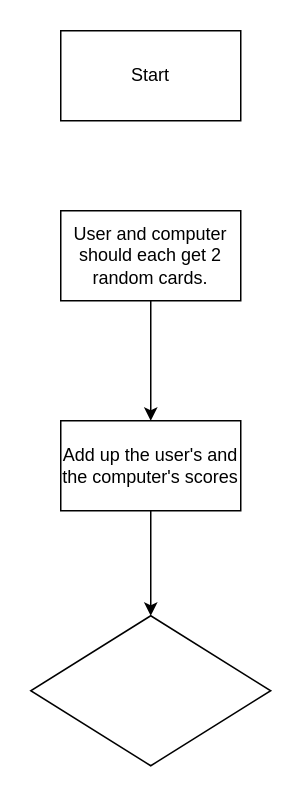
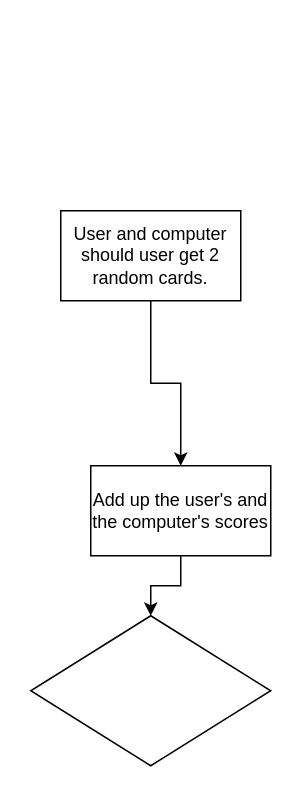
(151, 76) -> none
(151, 256) -> (151, 256)
(151, 466) -> (181, 511)
